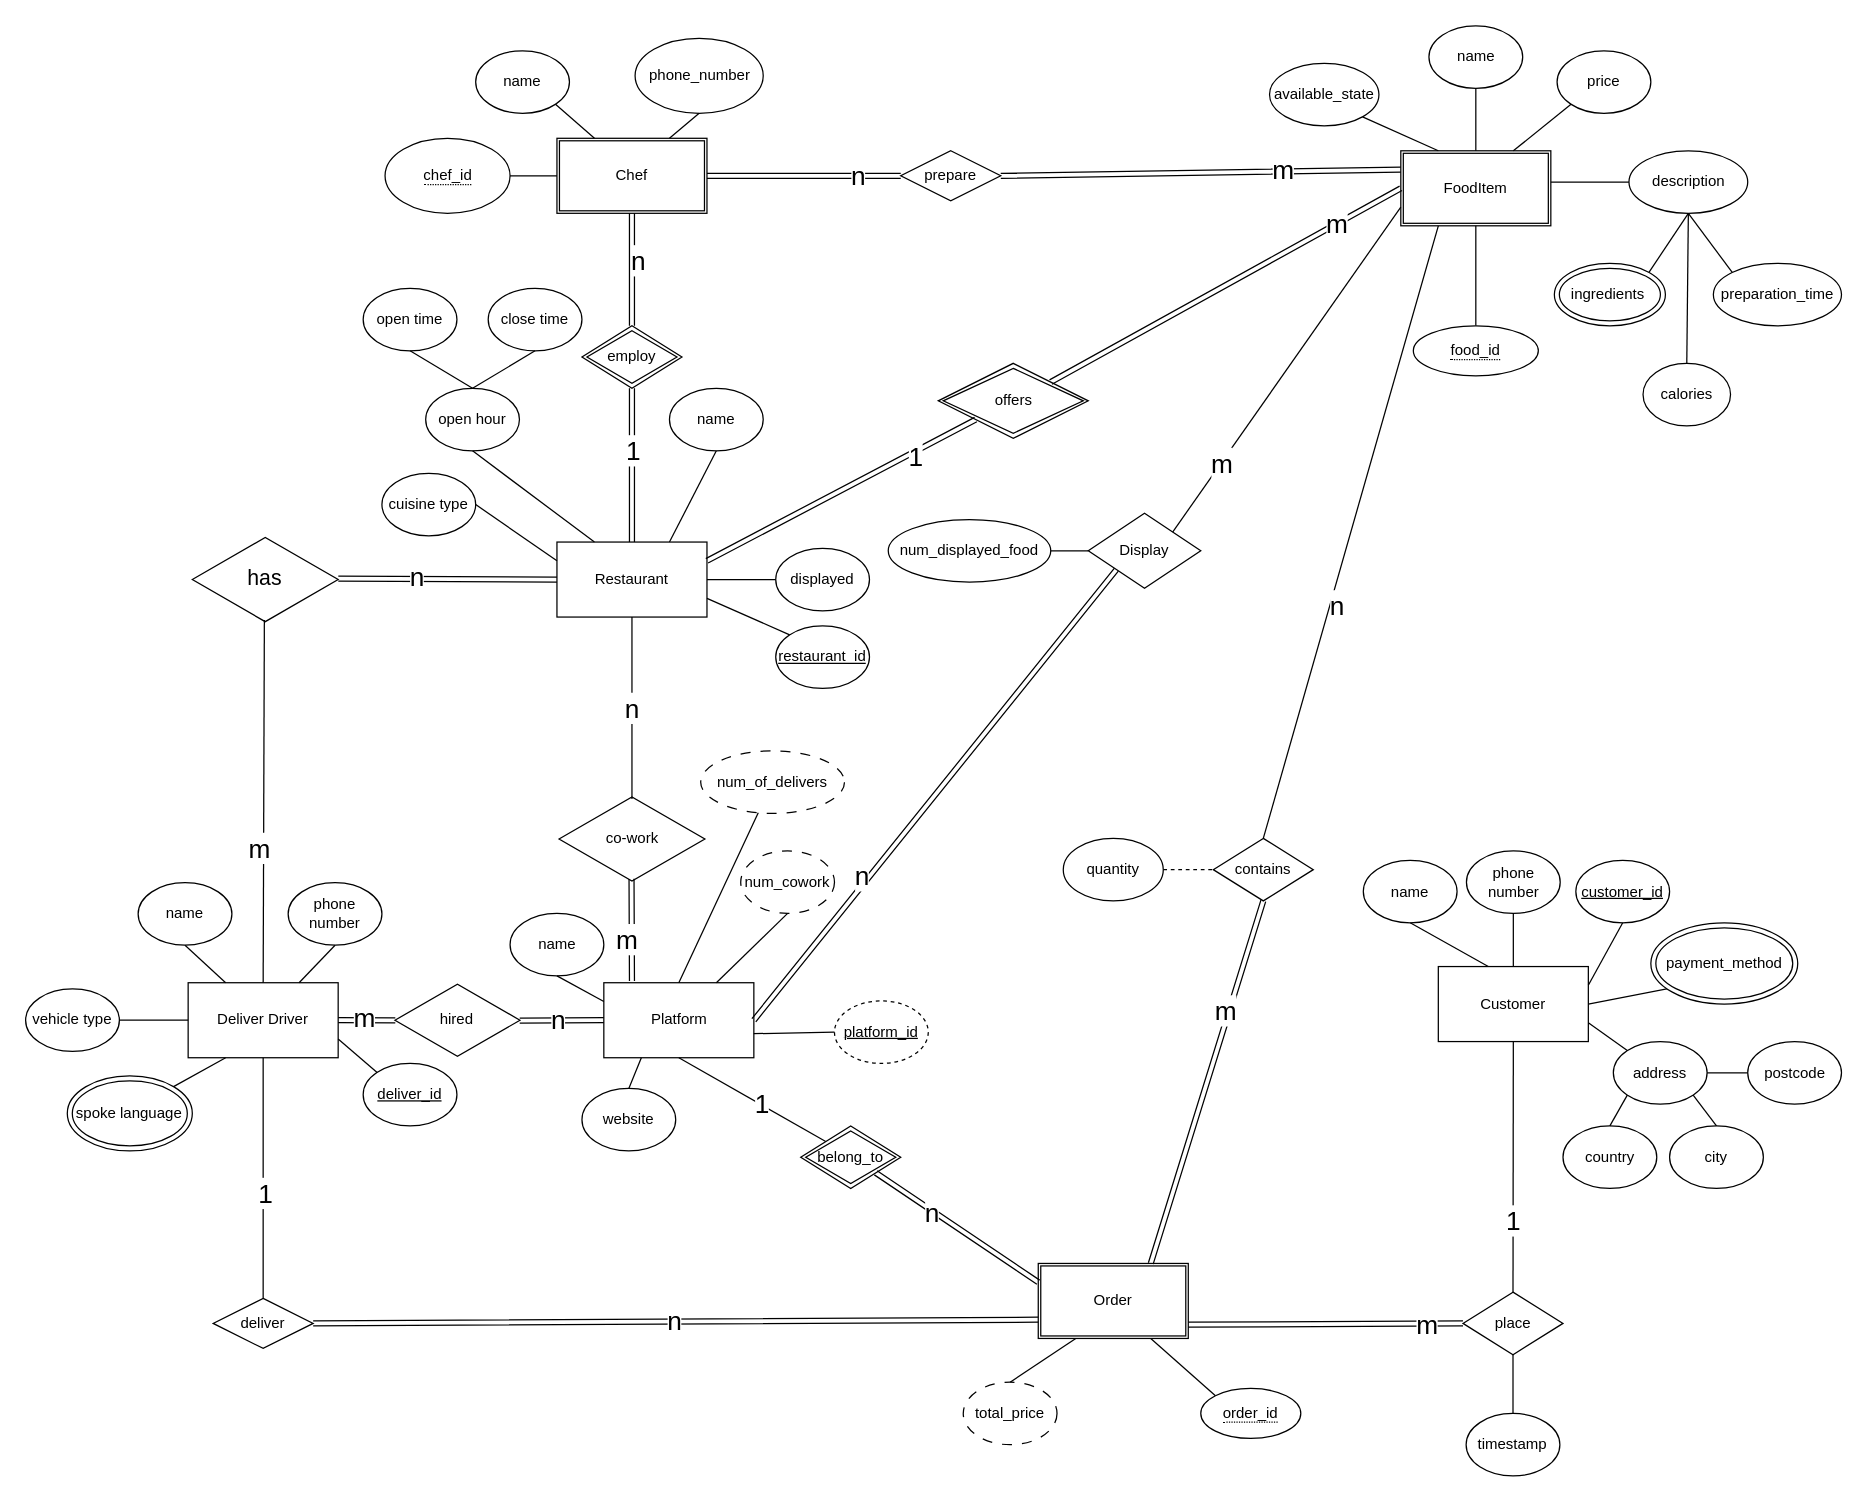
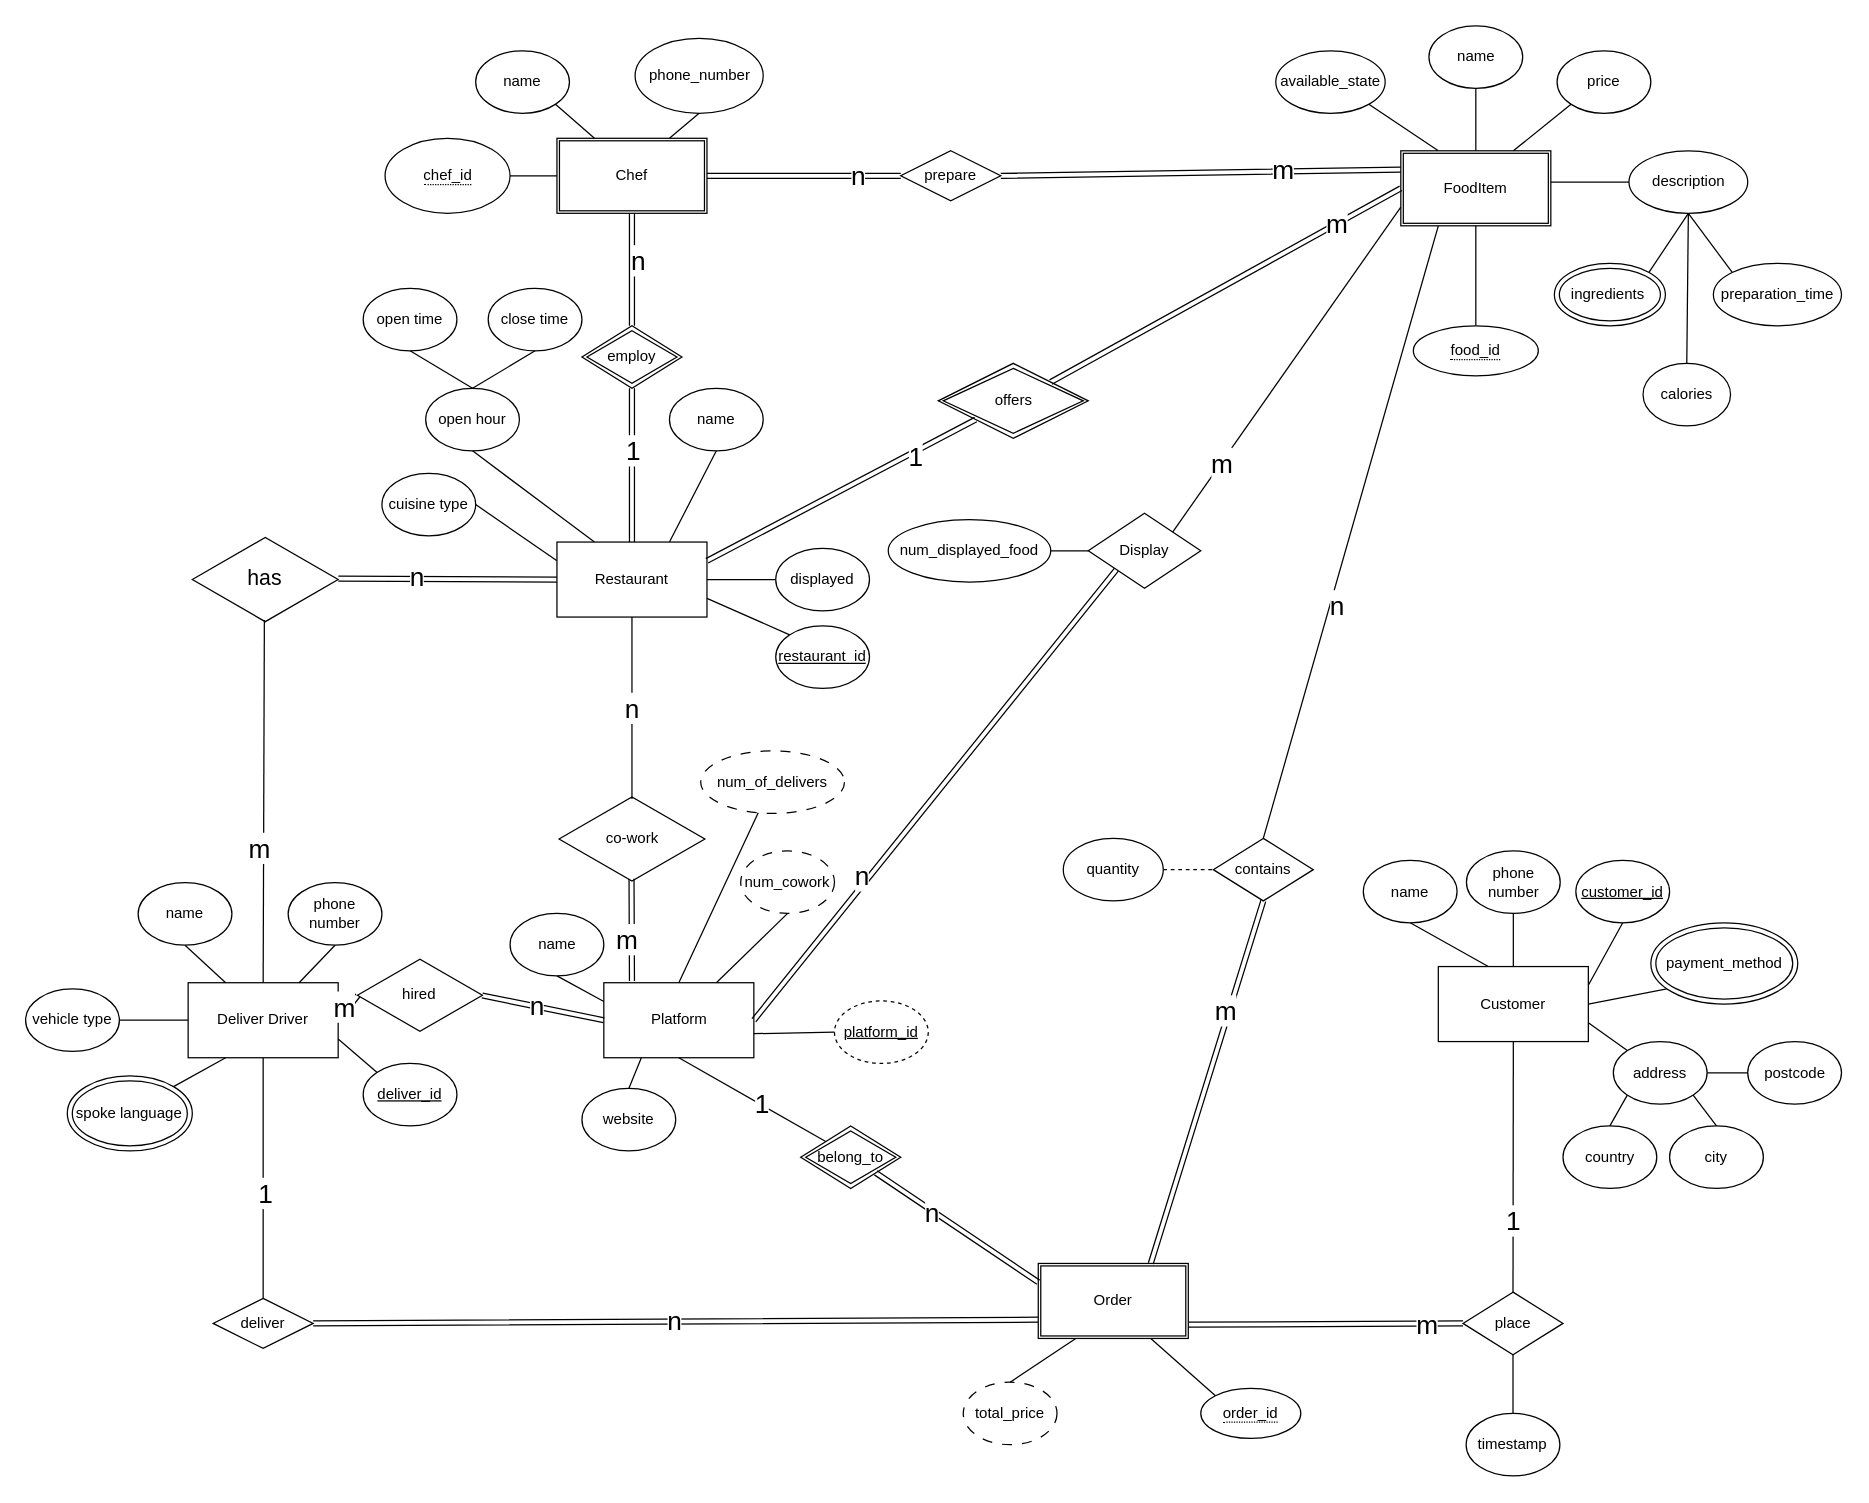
(1324, 94) -> (1330, 82)
(457, 1020) -> (420, 995)
